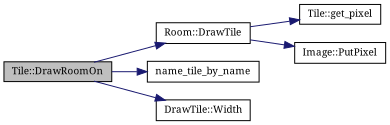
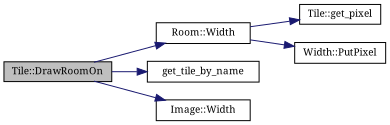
(203, 33) -> (203, 33)
(340, 53) -> (340, 53)
(203, 72) -> (203, 72)
(203, 110) -> (203, 110)
